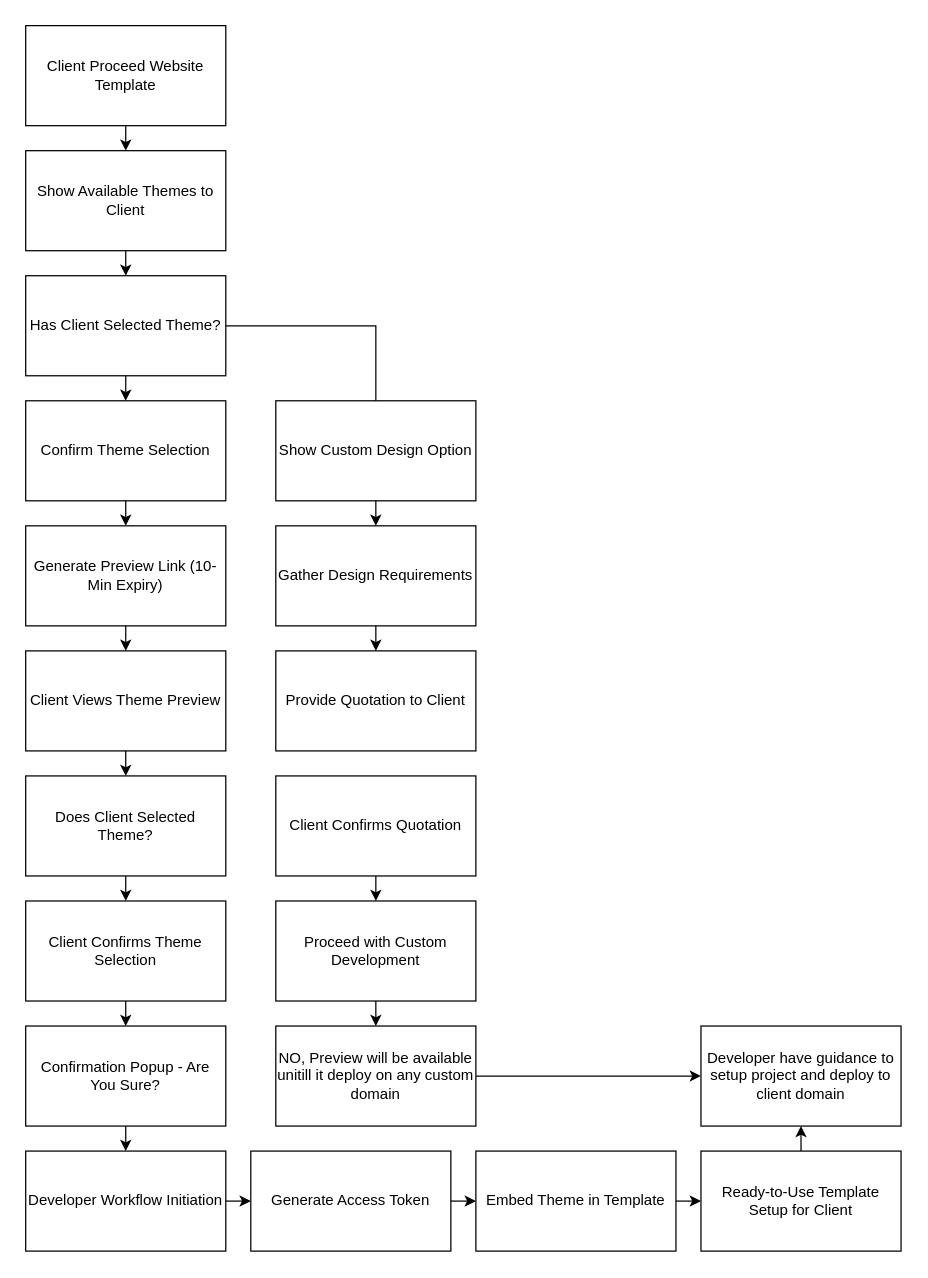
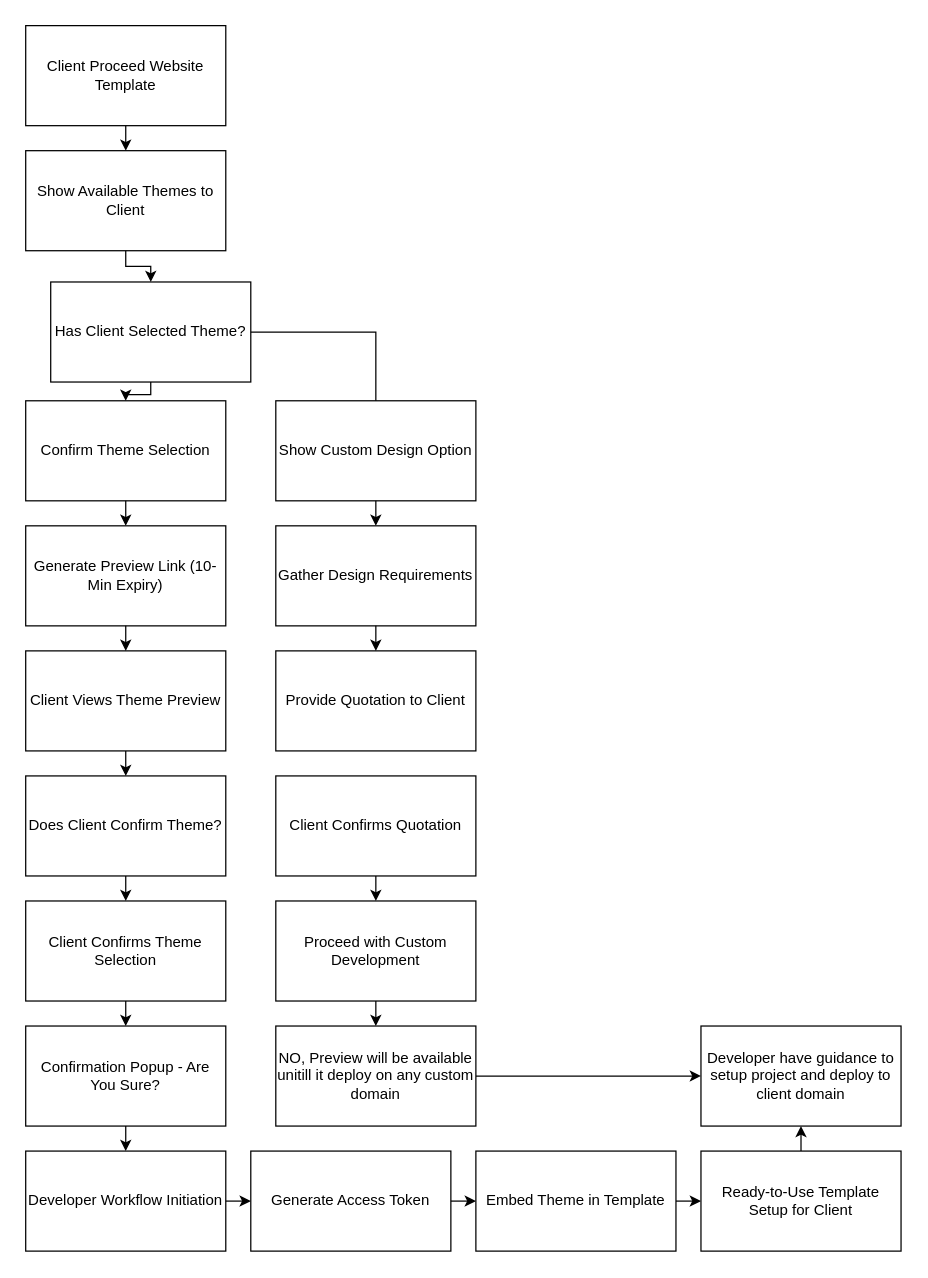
(126, 326) -> (151, 332)
(126, 826) -> (126, 826)
